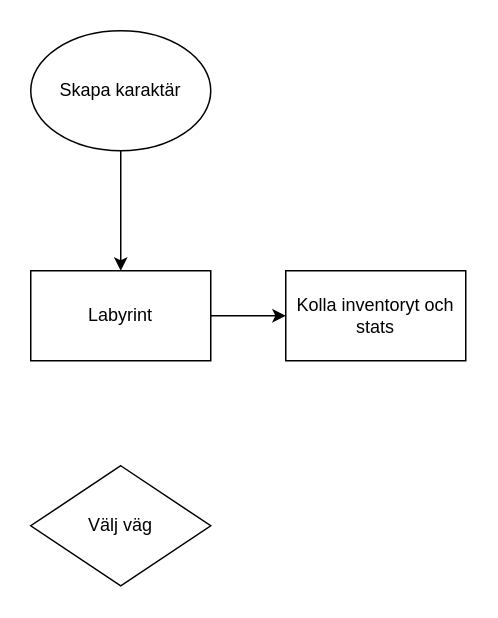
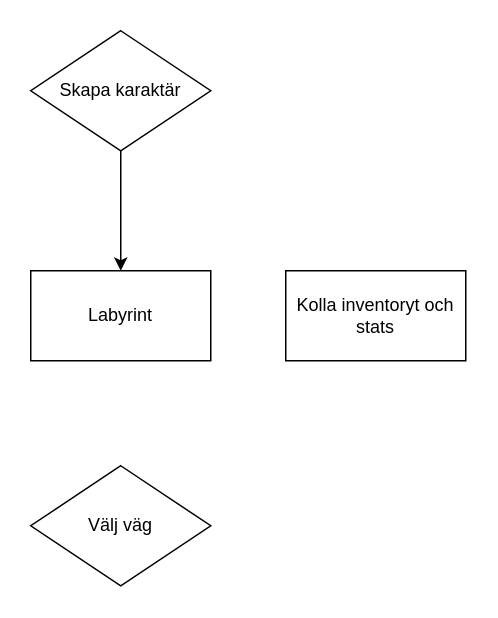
(121, 91) -> (121, 91)
(243, 316) -> none
